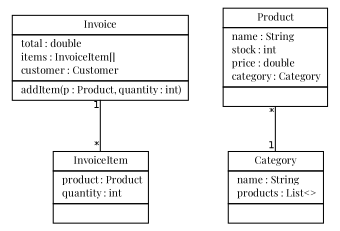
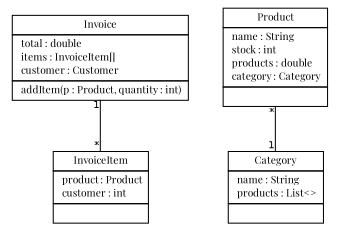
(263, 63) -> (271, 63)
(91, 193) -> (93, 193)
